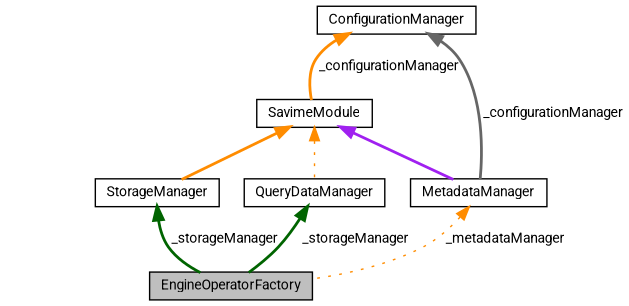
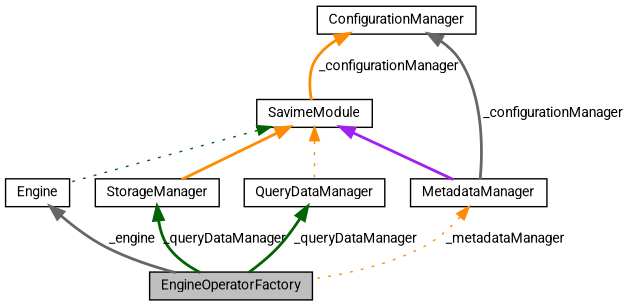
none -> (38, 193)
(223, 239) -> (223, 239)
(354, 239) -> (354, 239)
